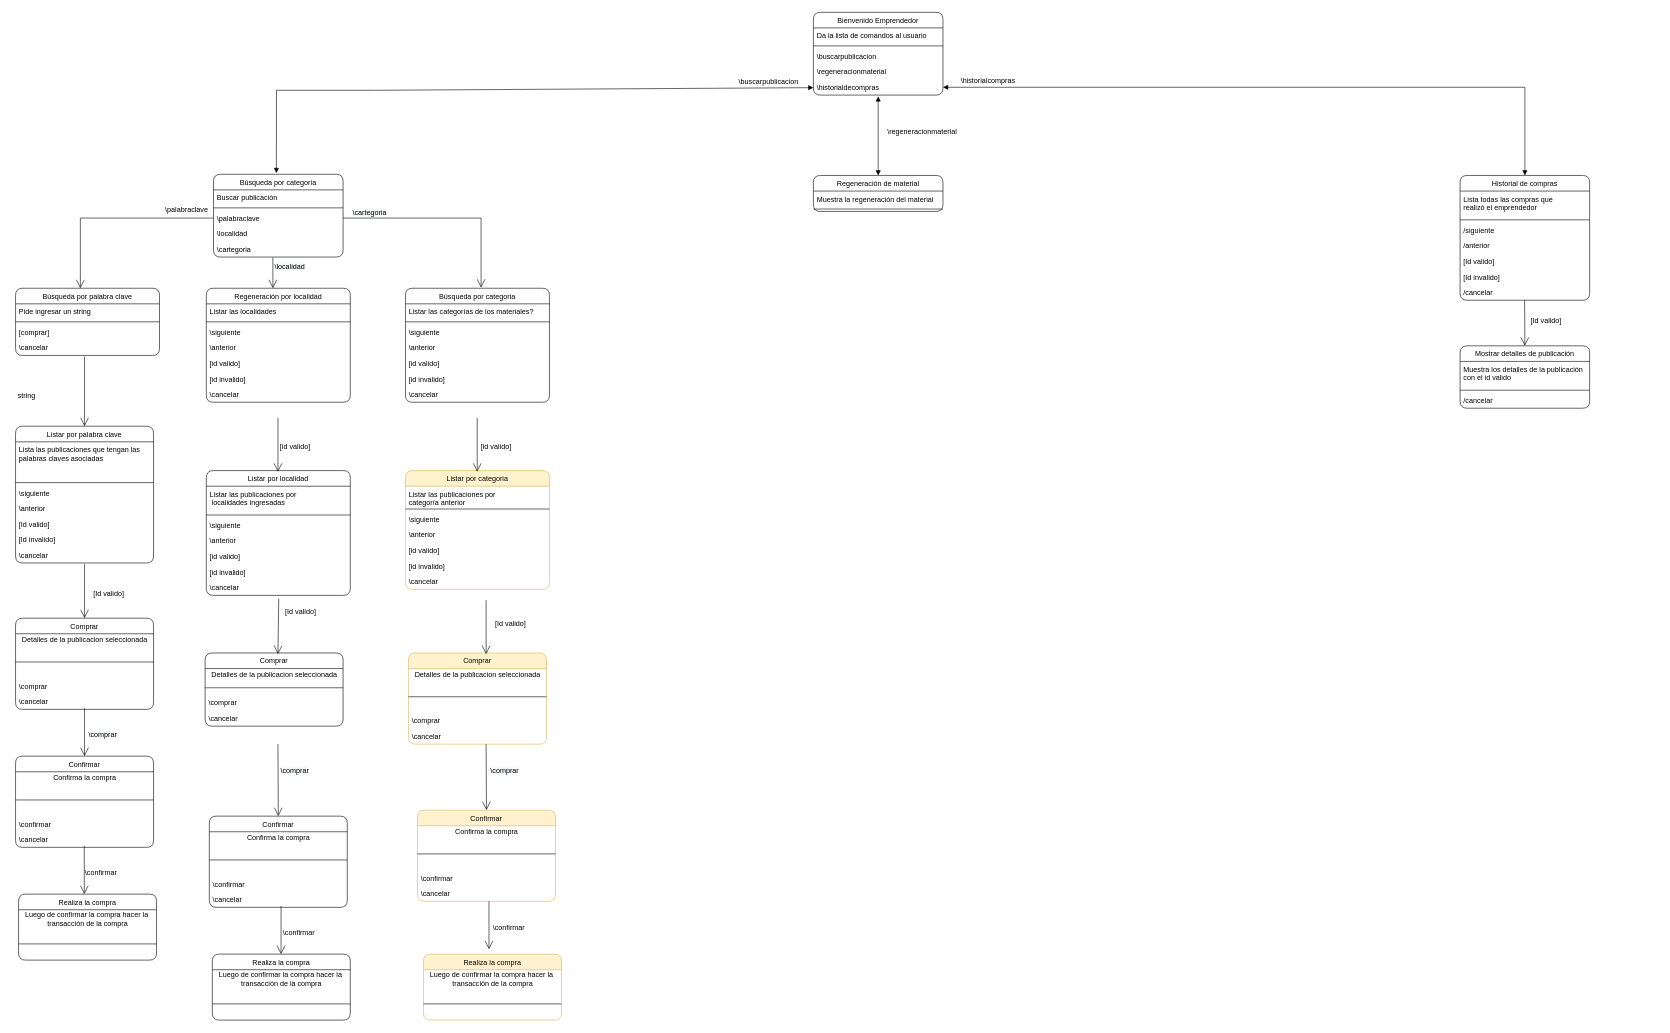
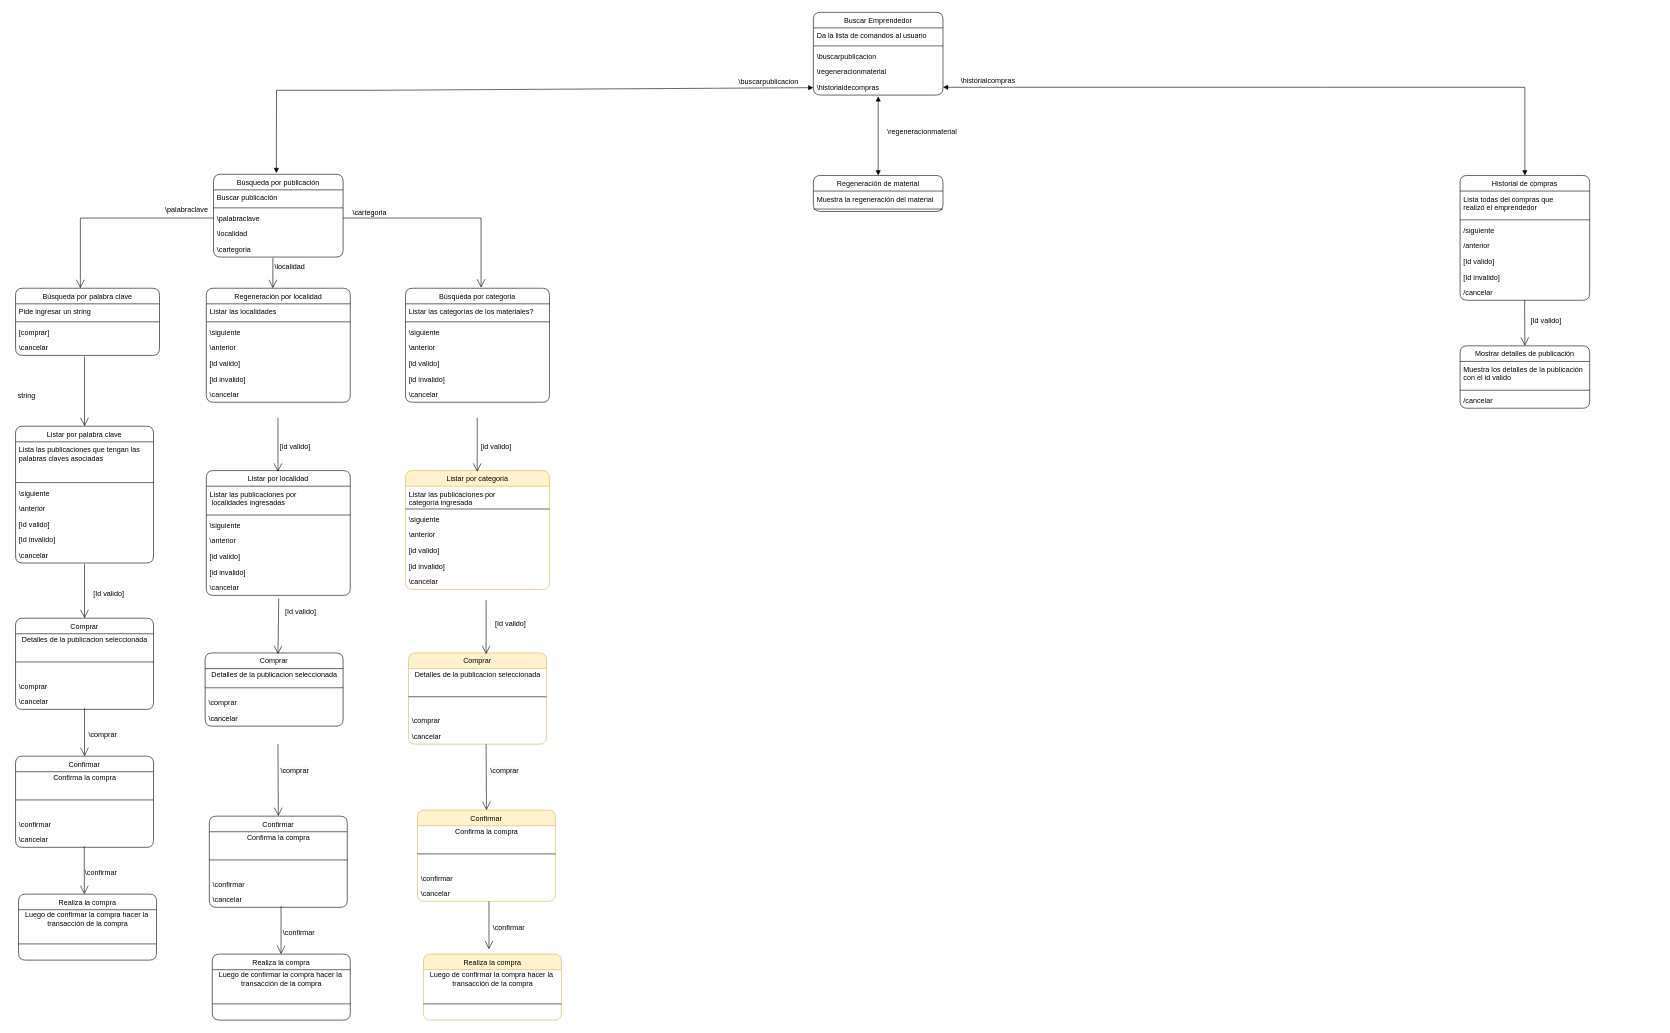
(878, 20) -> (878, 20)
(278, 182) -> (278, 182)
(1512, 199) -> (1512, 199)
(458, 494) -> (458, 494)
